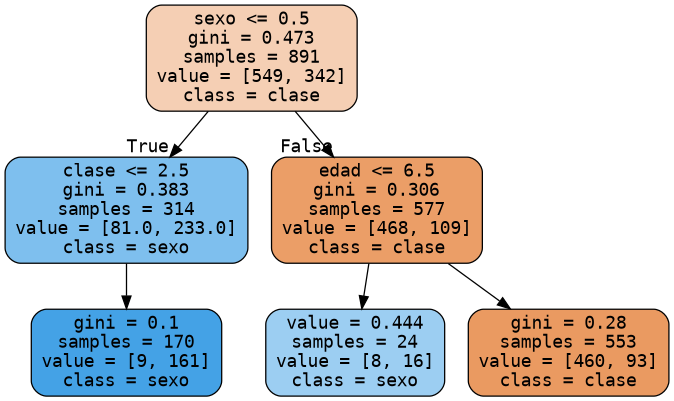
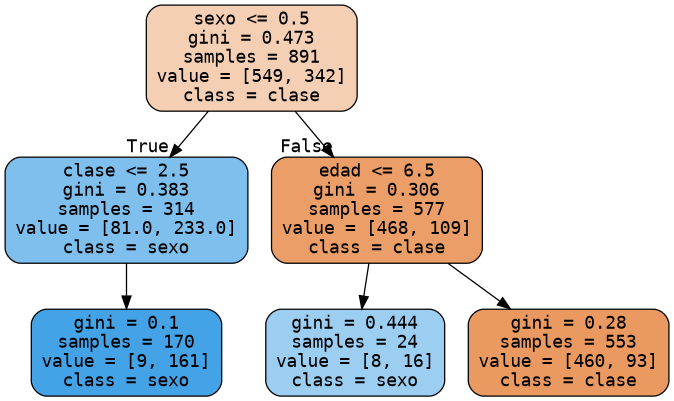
(355, 353) -> (355, 353)
